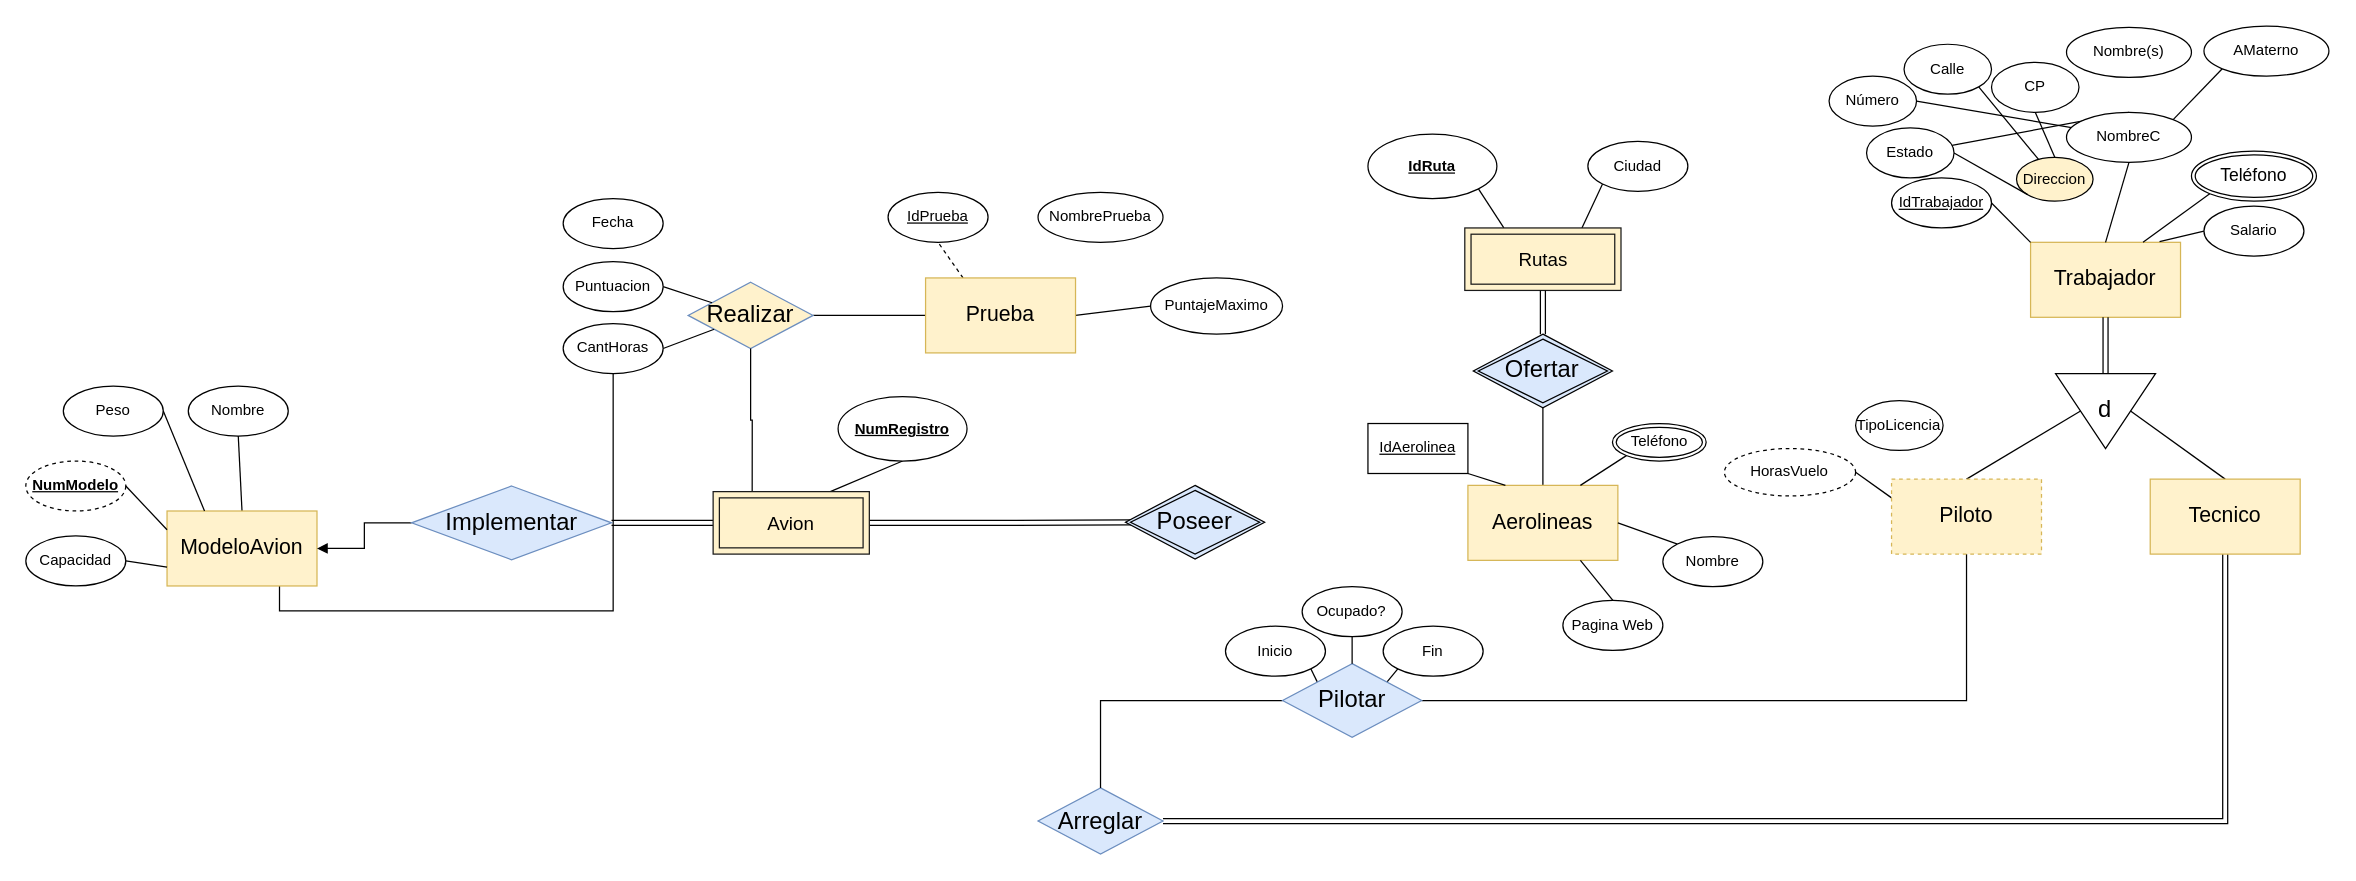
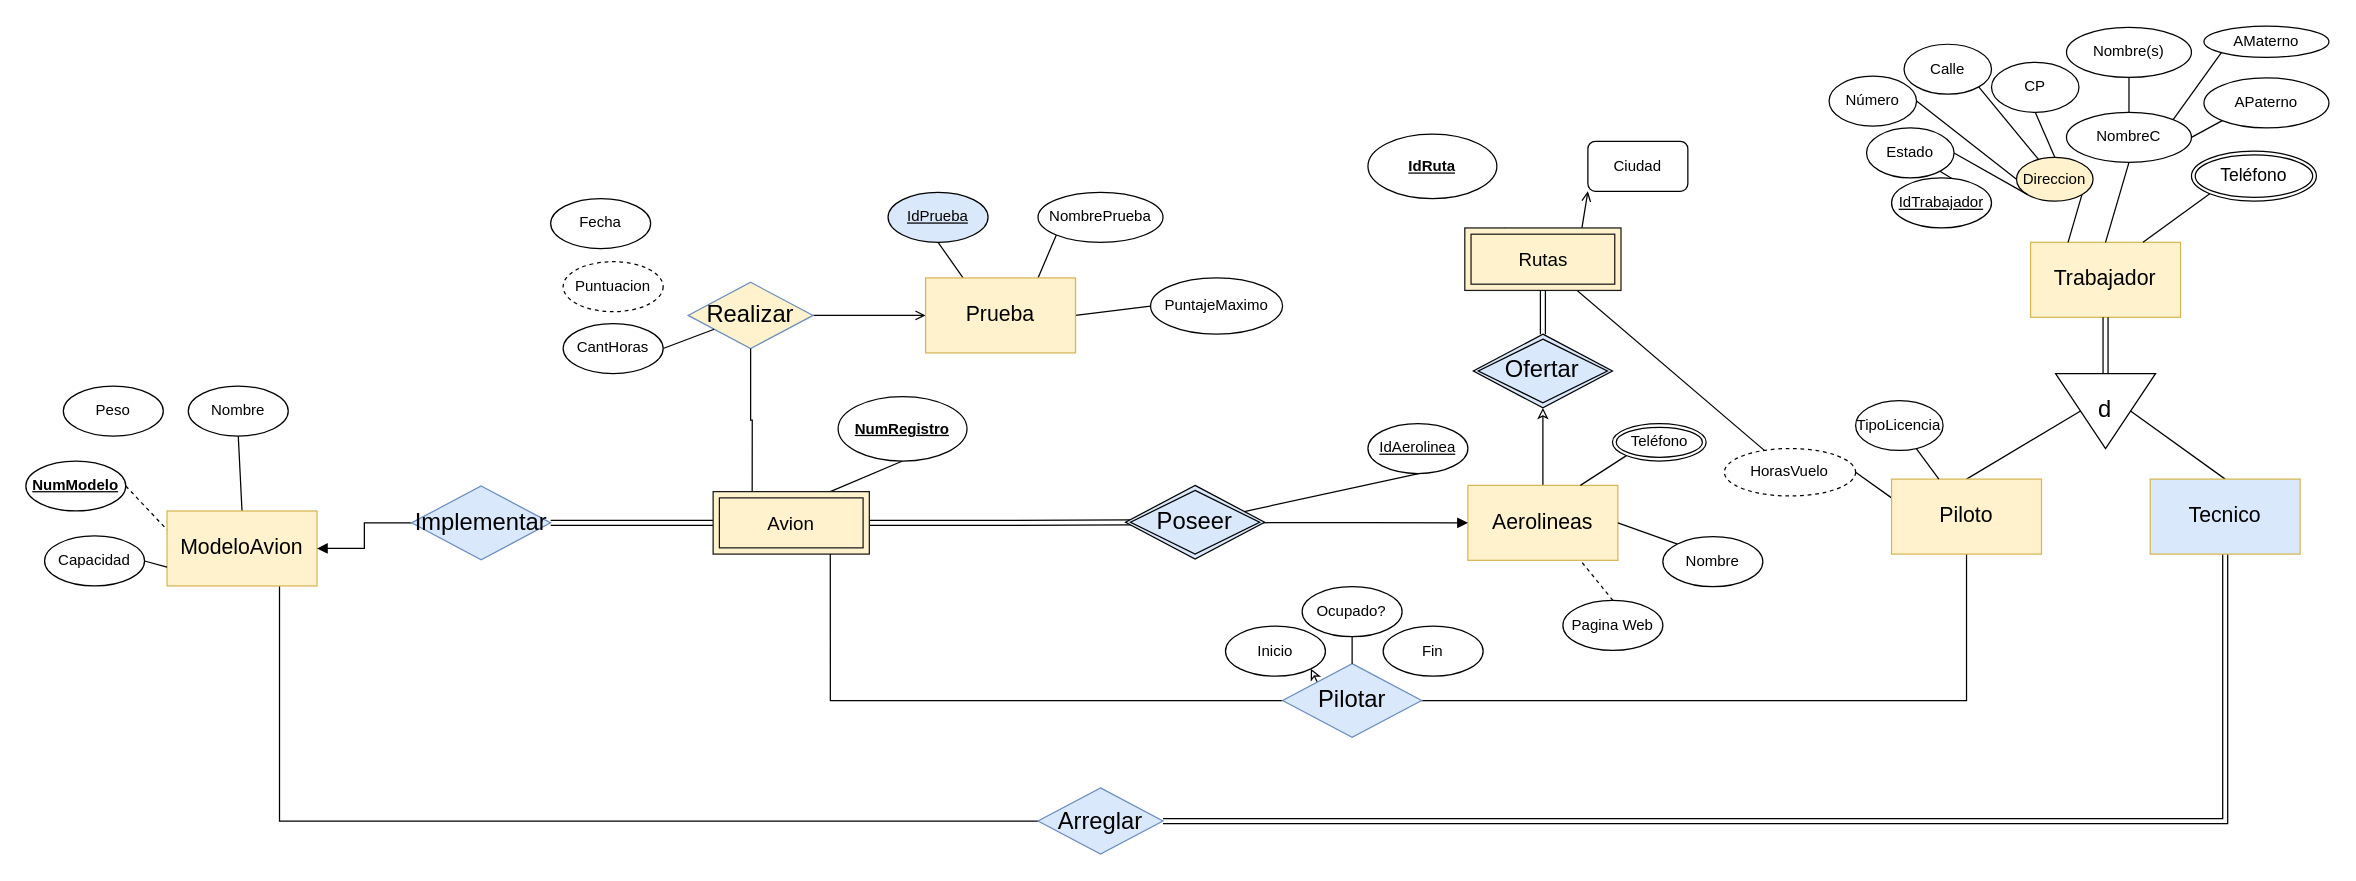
(2267, 51) -> (2267, 42)
none -> (2267, 103)
(1994, 114) -> (1967, 140)
none -> (2207, 129)
(2003, 136) -> (2129, 95)
(1638, 166) -> (1638, 166)
(1592, 206) -> (1585, 211)
(1491, 208) -> (1669, 369)
(938, 217) -> (938, 217)
none -> (2076, 218)
(2011, 222) -> (1946, 175)
(613, 224) -> (601, 224)
(2254, 231) -> none
(2183, 236) -> none
none -> (1047, 257)
(950, 260) -> (950, 260)
(613, 287) -> (613, 287)
(687, 295) -> none
(920, 316) -> (919, 316)
(1543, 414) -> (1543, 418)
(1418, 449) -> (1418, 449)
(184, 461) -> none
none -> (1928, 464)
(1486, 479) -> (1350, 489)
(76, 486) -> (76, 486)
(146, 508) -> (146, 508)
(1967, 517) -> (1967, 517)
(2226, 517) -> (2226, 517)
(511, 523) -> (481, 523)
none -> (1360, 523)
(76, 561) -> (94, 561)
(1597, 580) -> (1597, 580)
(487, 611) -> (552, 821)
(1313, 674) -> (1315, 677)
(1392, 676) -> none
(1101, 744) -> (893, 701)
